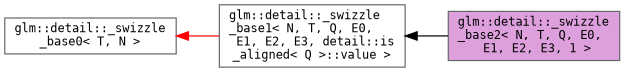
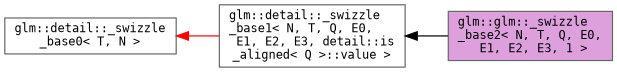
(534, 36) -> (530, 36)
